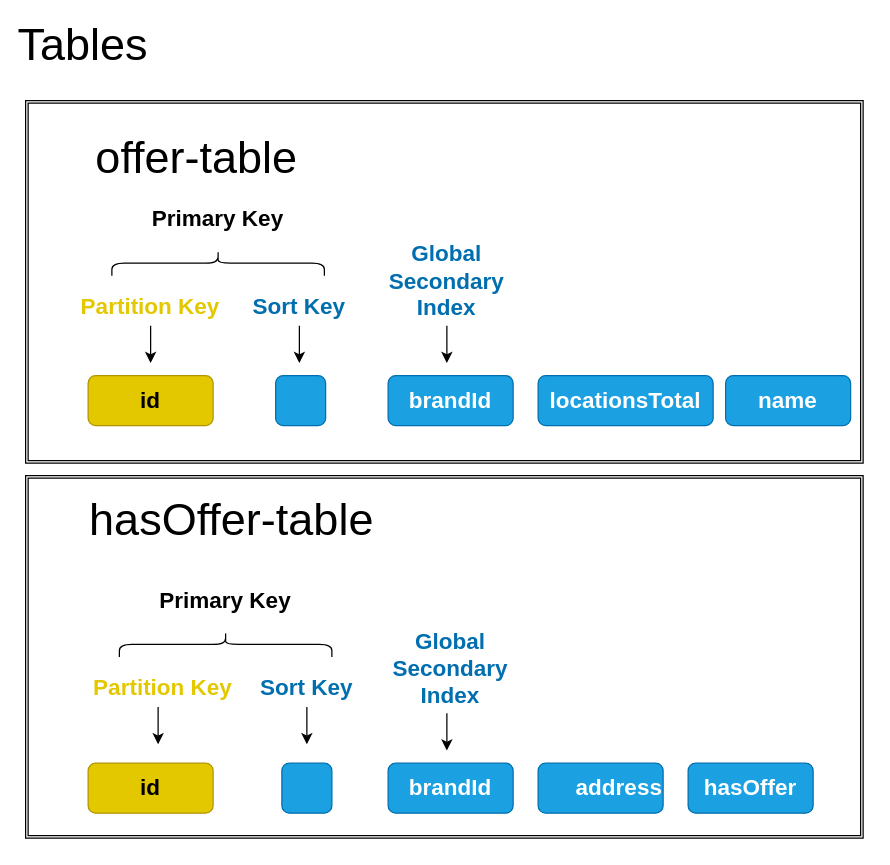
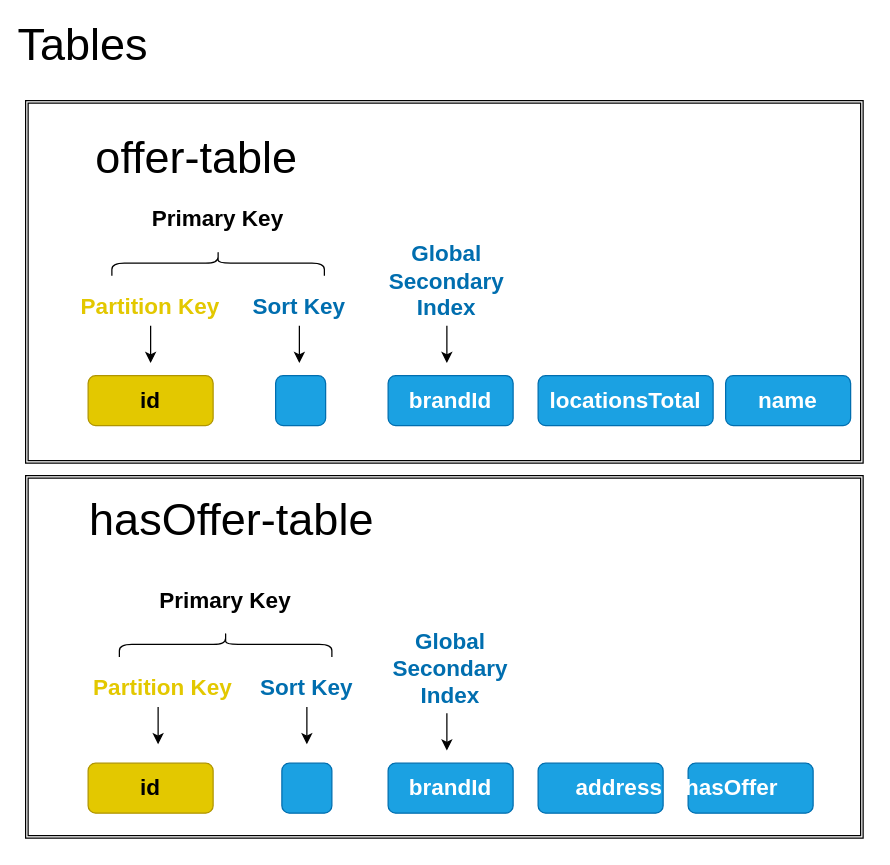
(751, 788) -> (732, 788)
